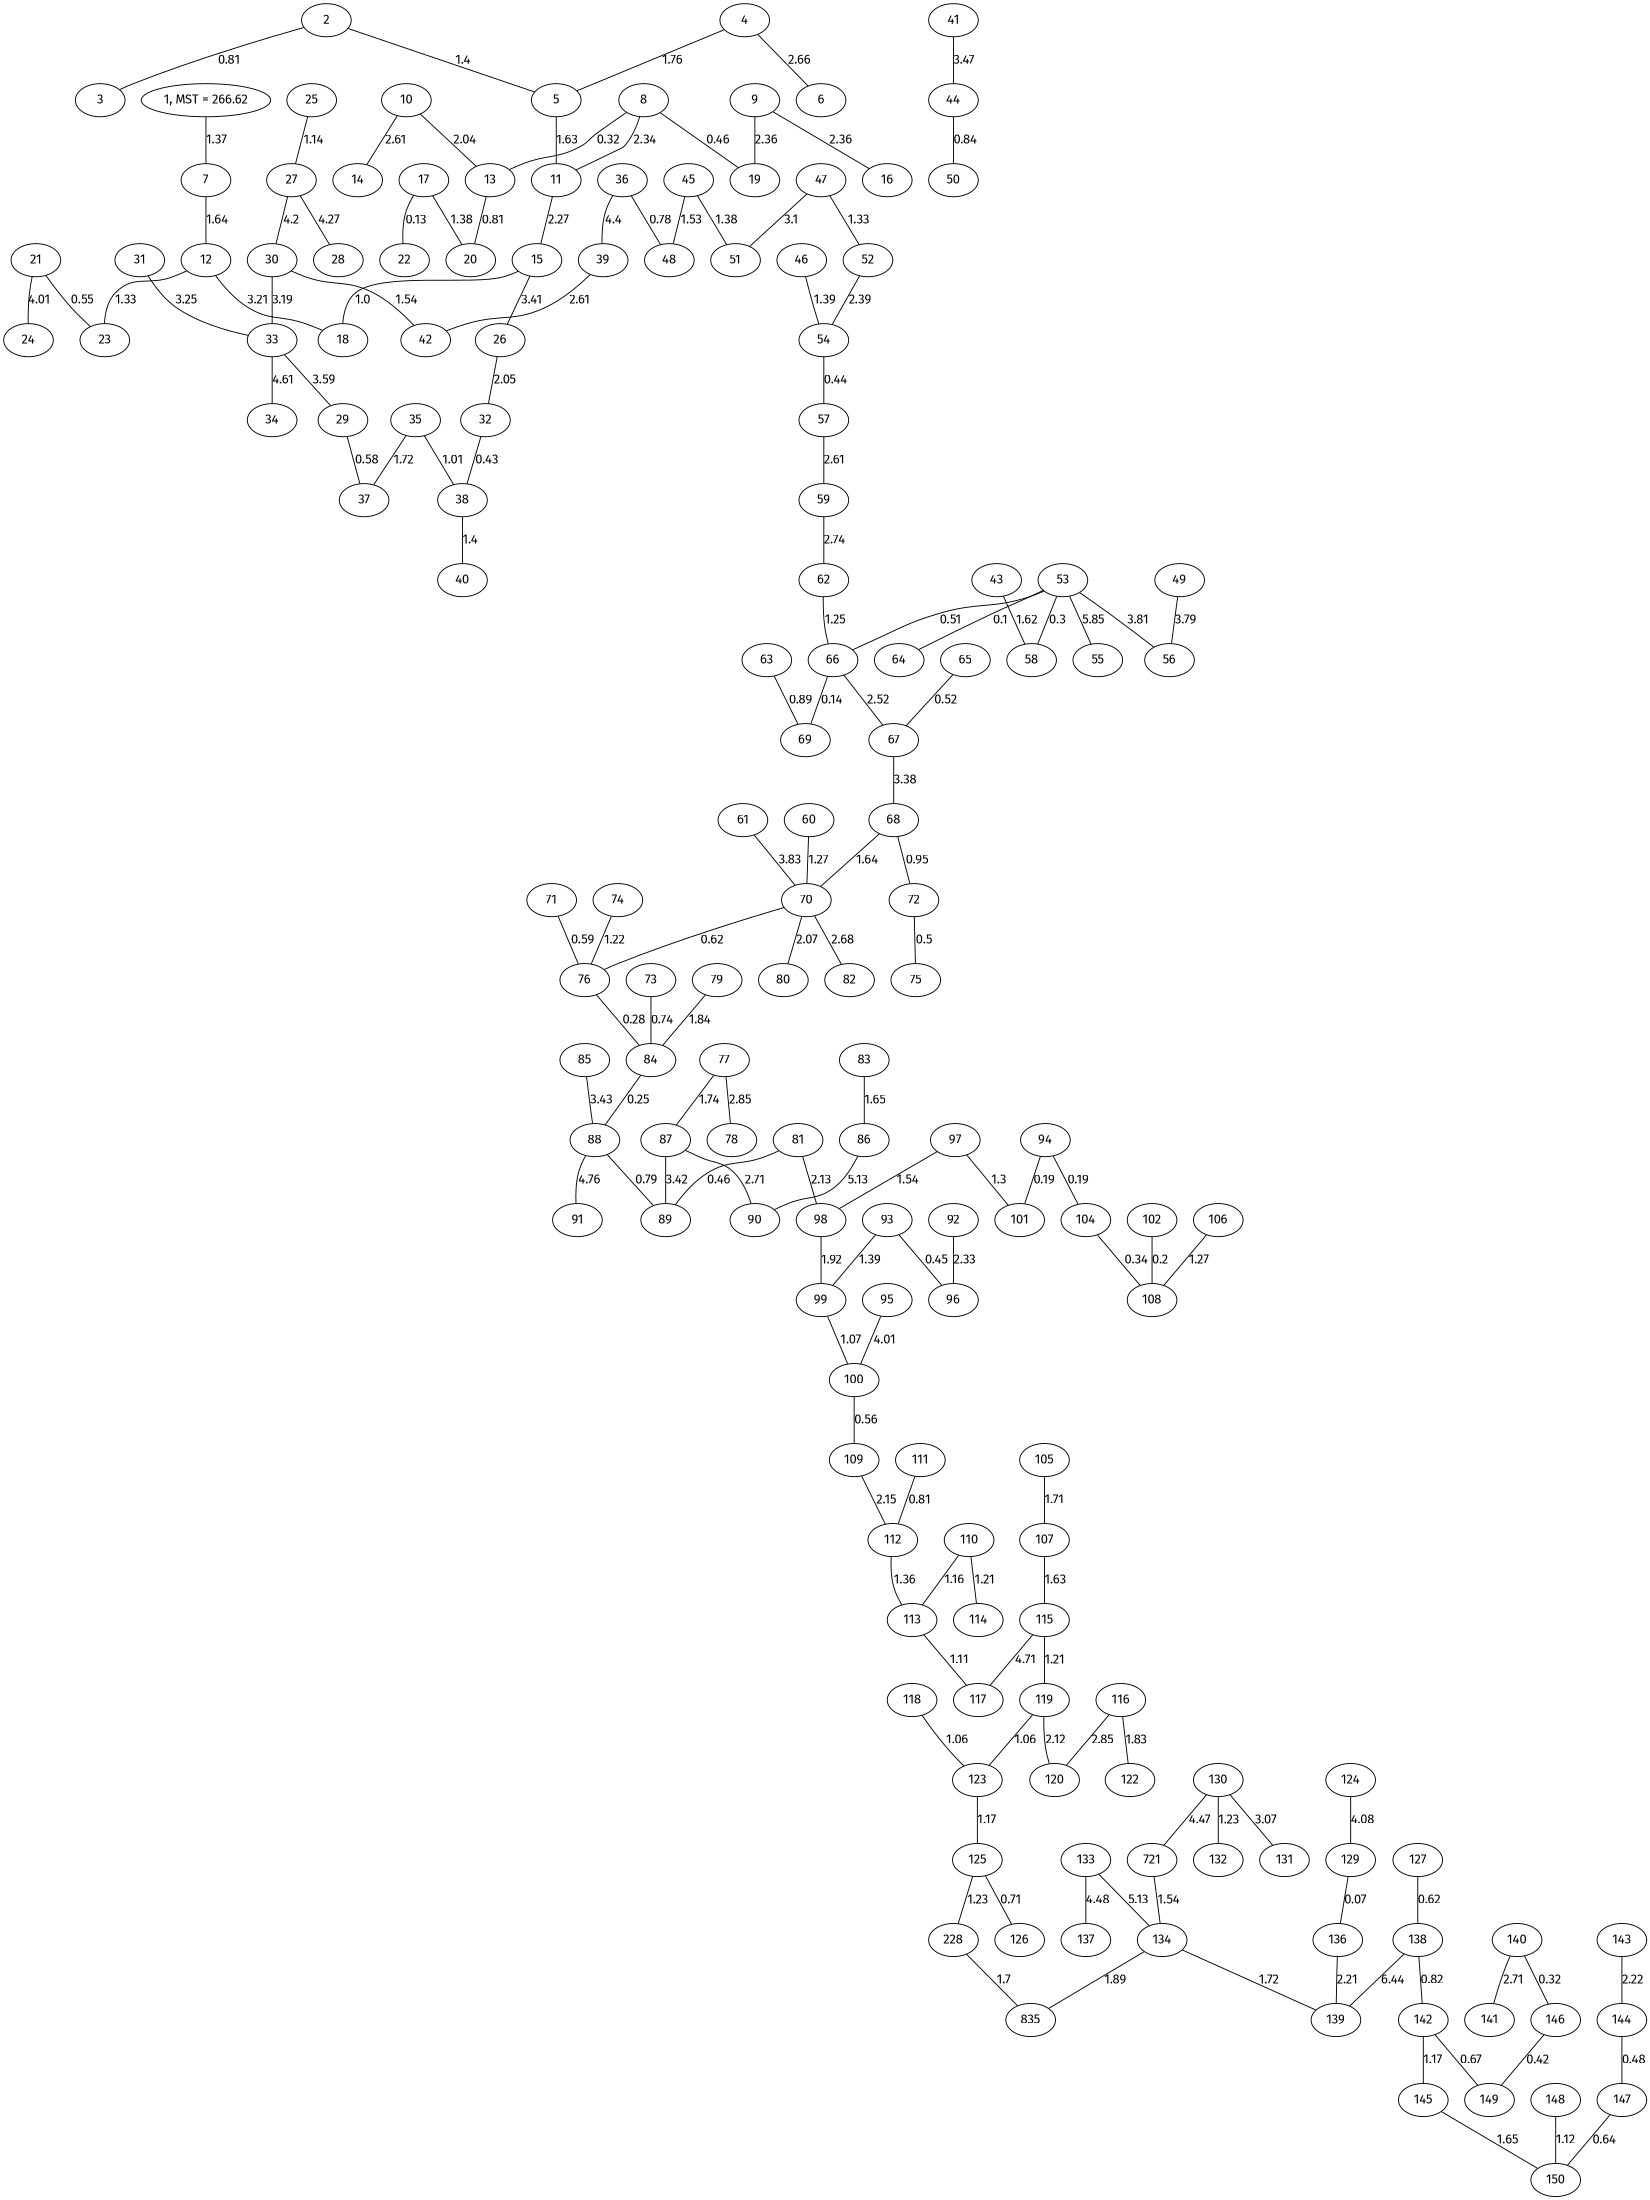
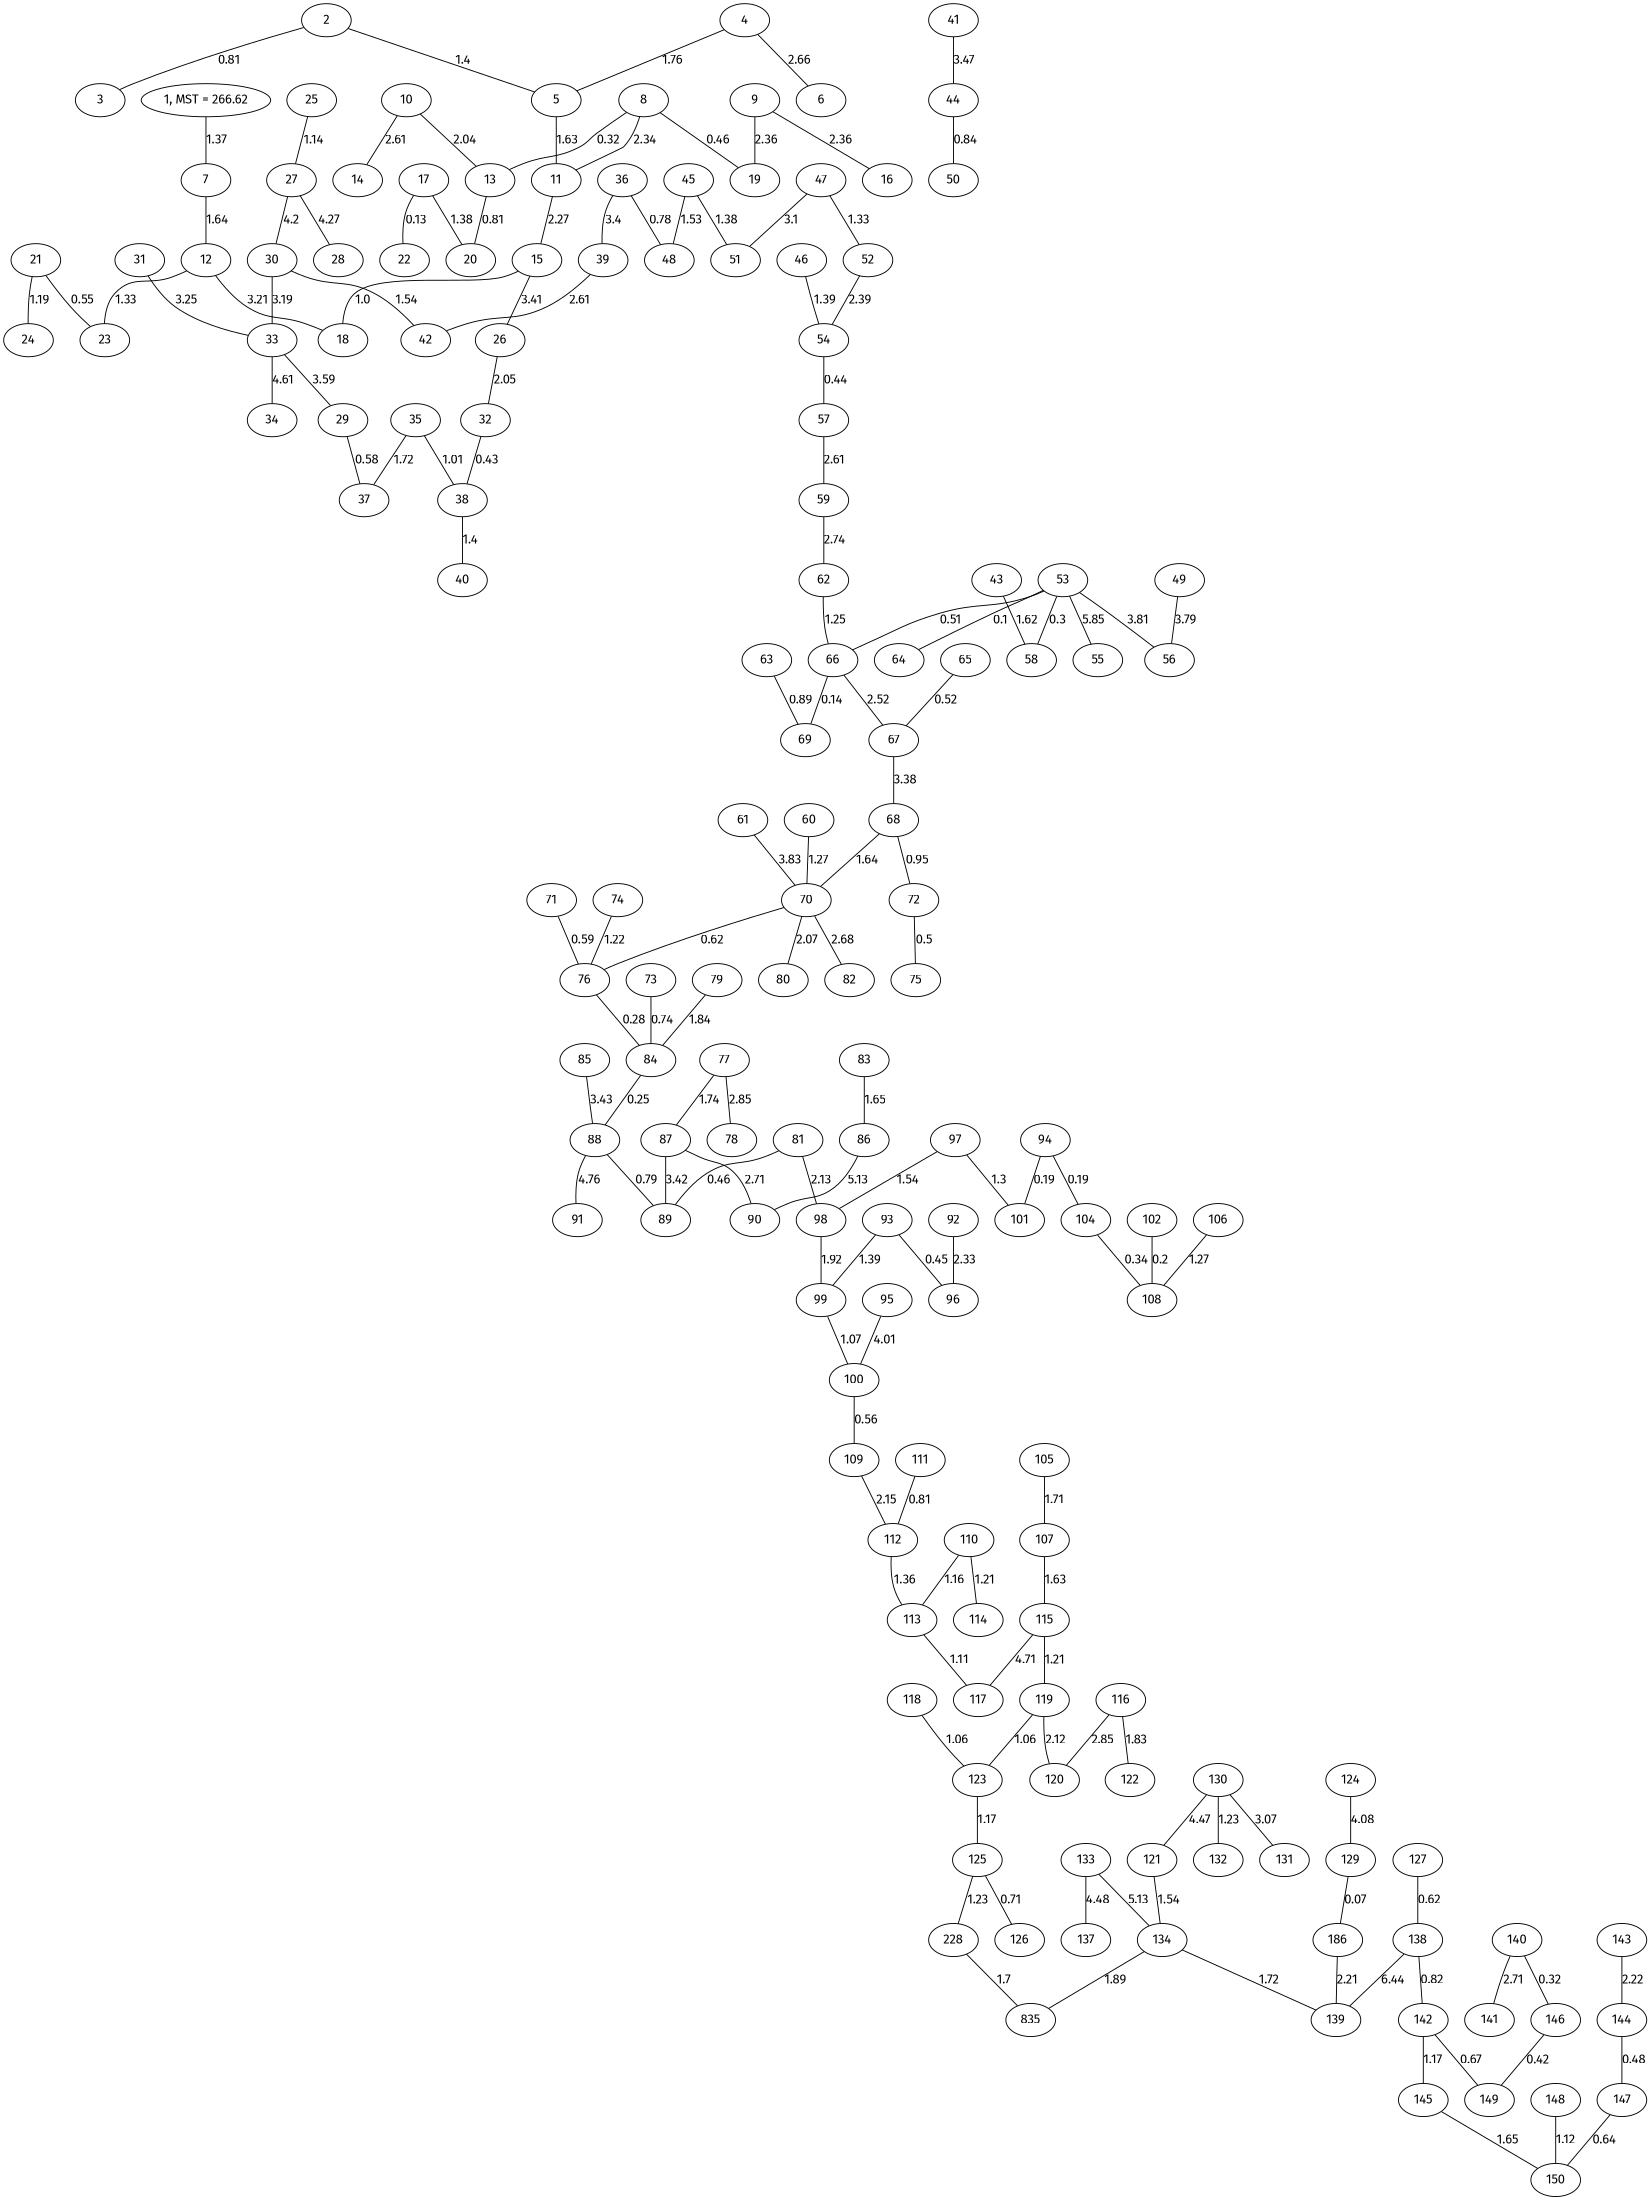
(614, 220) -> (614, 220)
(40, 300) -> (40, 300)
(1152, 1860) -> (1152, 1860)
(1338, 1940) -> (1338, 1940)
